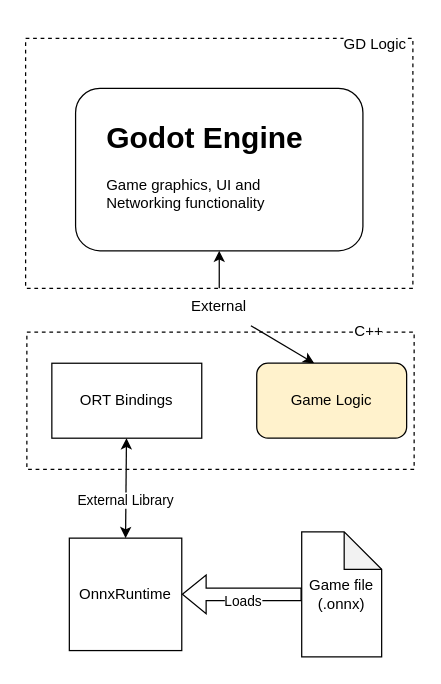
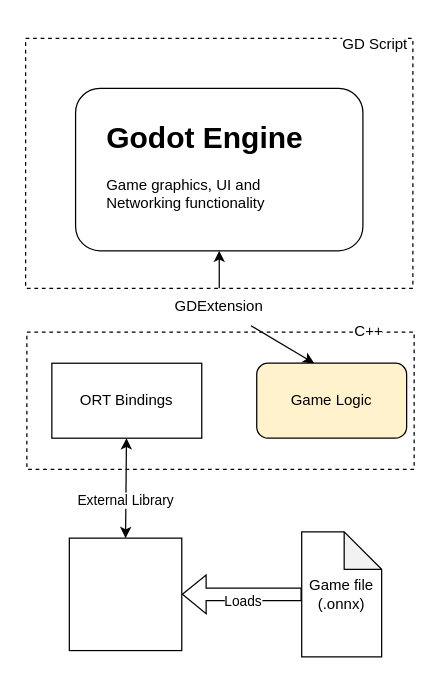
(376, 44) -> (376, 44)
(219, 307) -> (219, 307)
(126, 594) -> none
